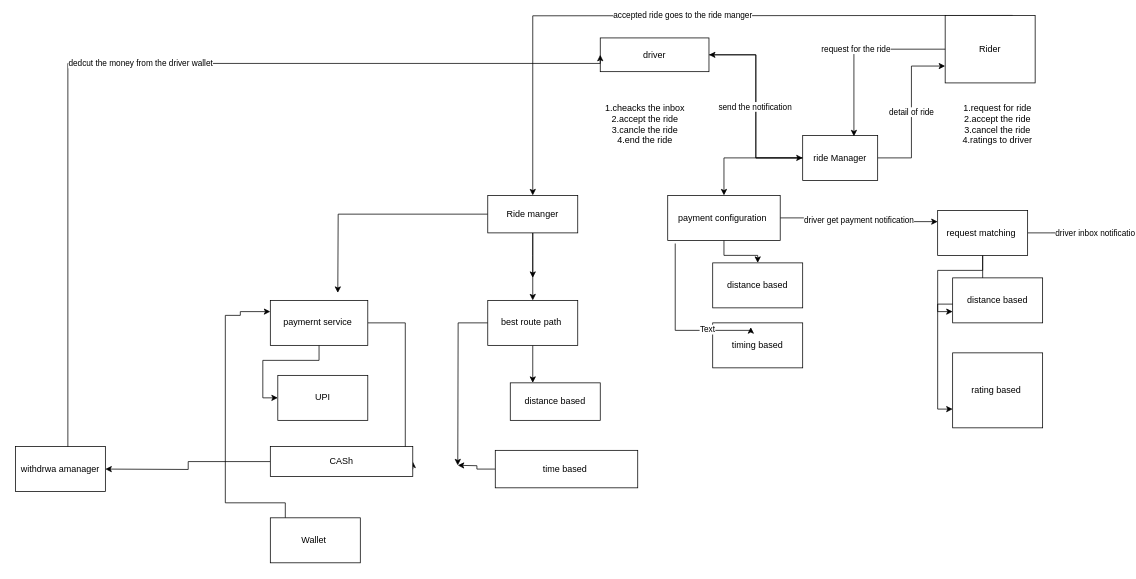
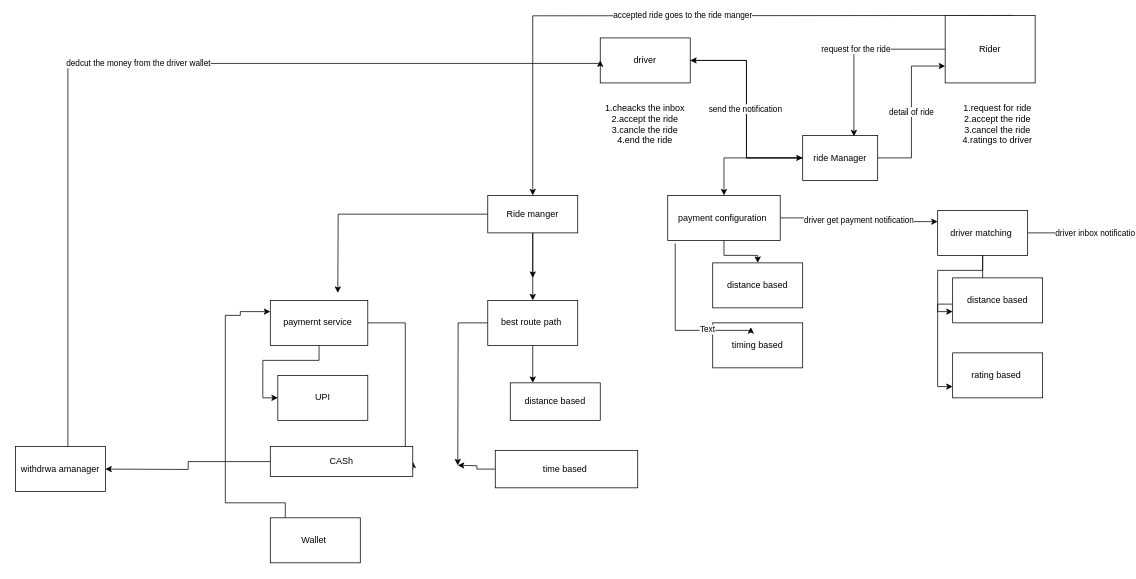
(655, 55) -> (645, 60)
(983, 233) -> (983, 233)
(998, 390) -> (998, 375)
